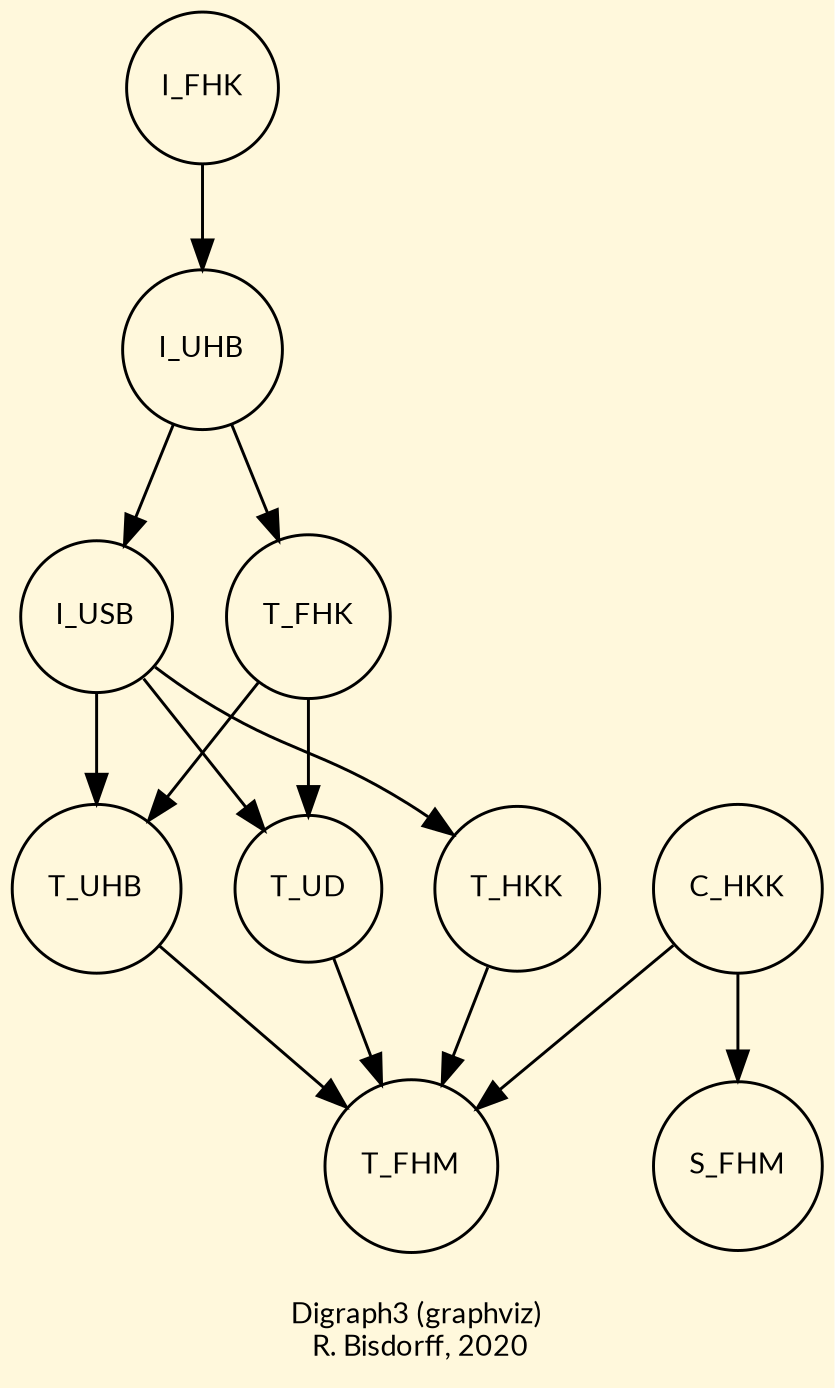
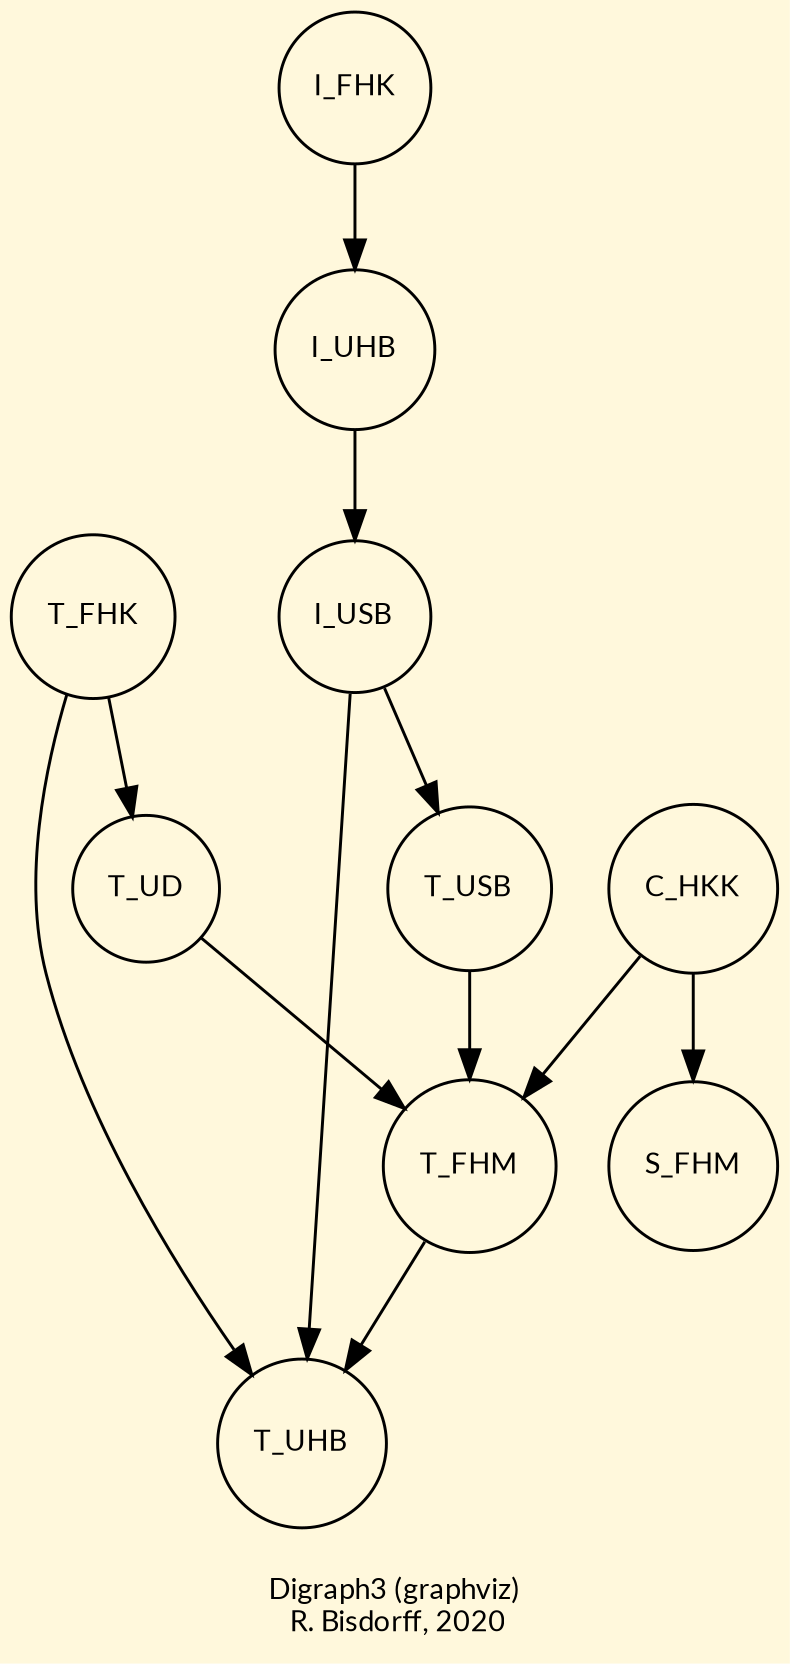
(250, 469) -> none
(190, 737) -> none
(517, 889) -> (470, 889)
(241, 1017) -> (393, 1294)
